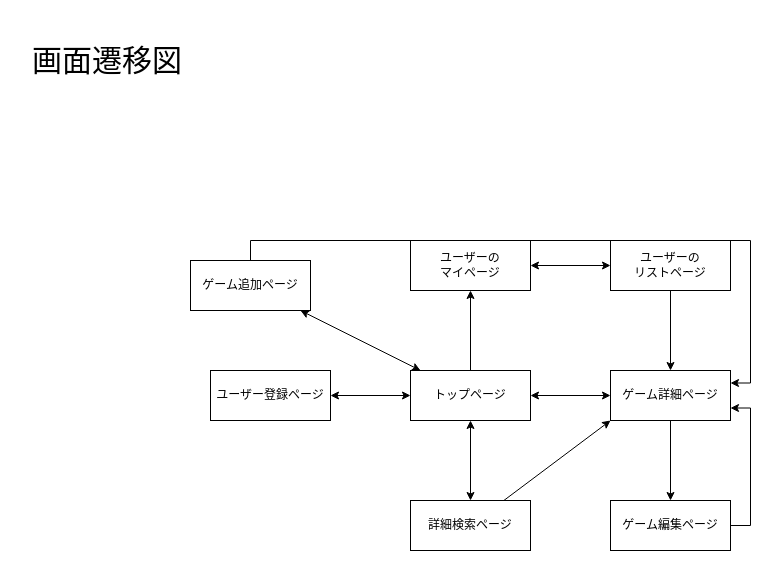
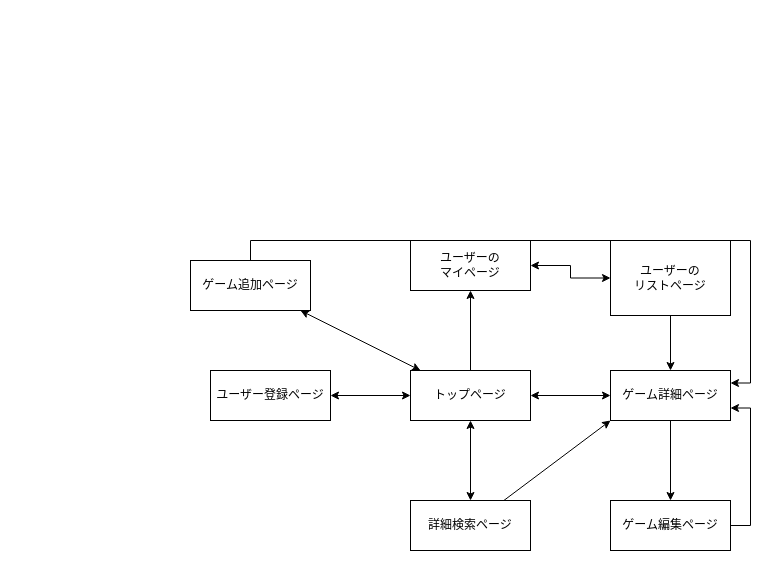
(131, 61) -> none
(671, 266) -> (671, 278)
